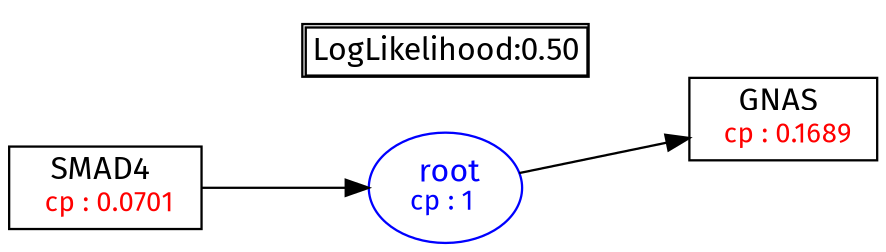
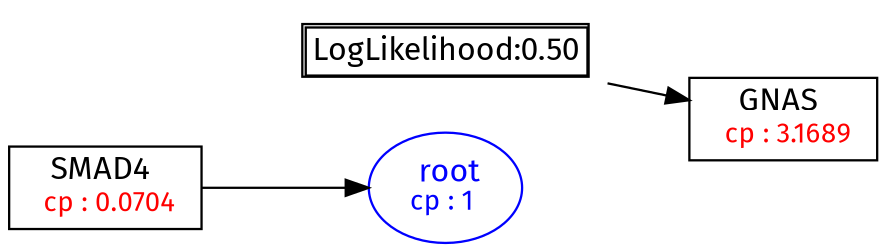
(788, 134) -> (788, 134)
(593, 158) -> (637, 89)
(110, 203) -> (110, 203)
